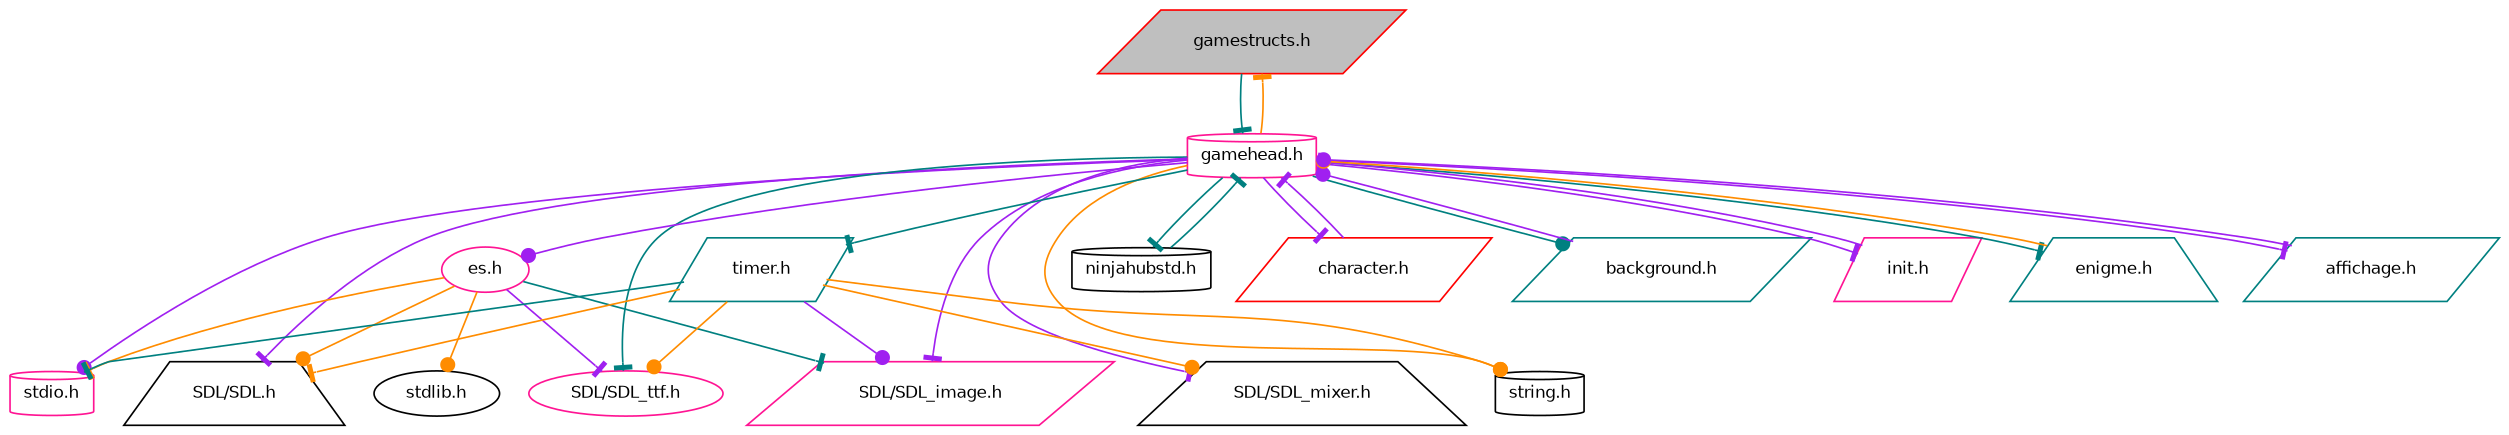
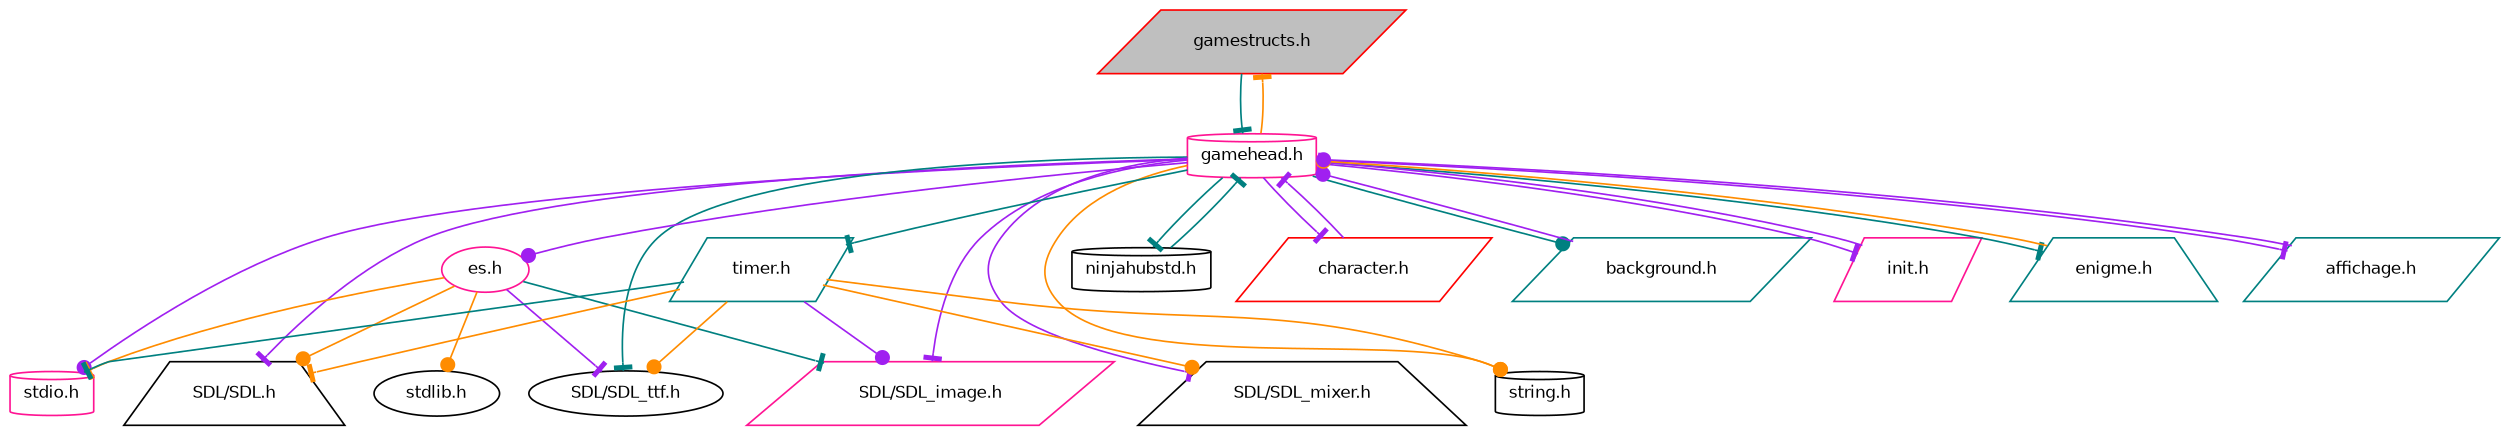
(626, 393) -> (626, 393)
